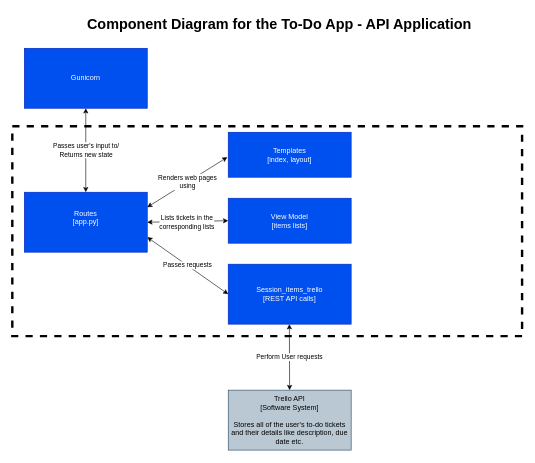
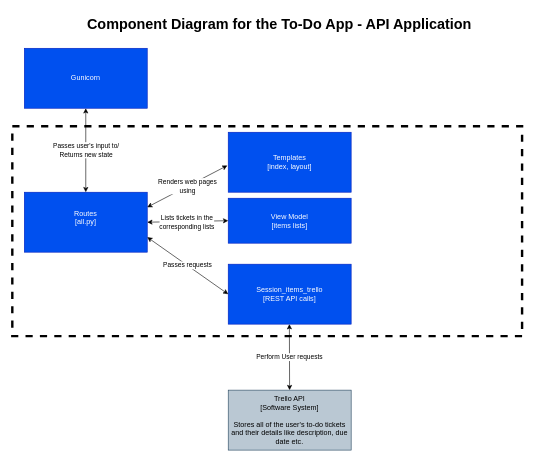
(290, 155) -> (290, 162)
(86, 222) -> (86, 222)
